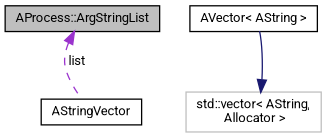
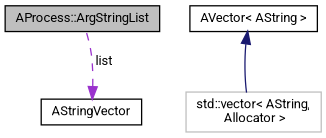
(262, 55) -> (245, 68)
(67, 73) -> (92, 59)
